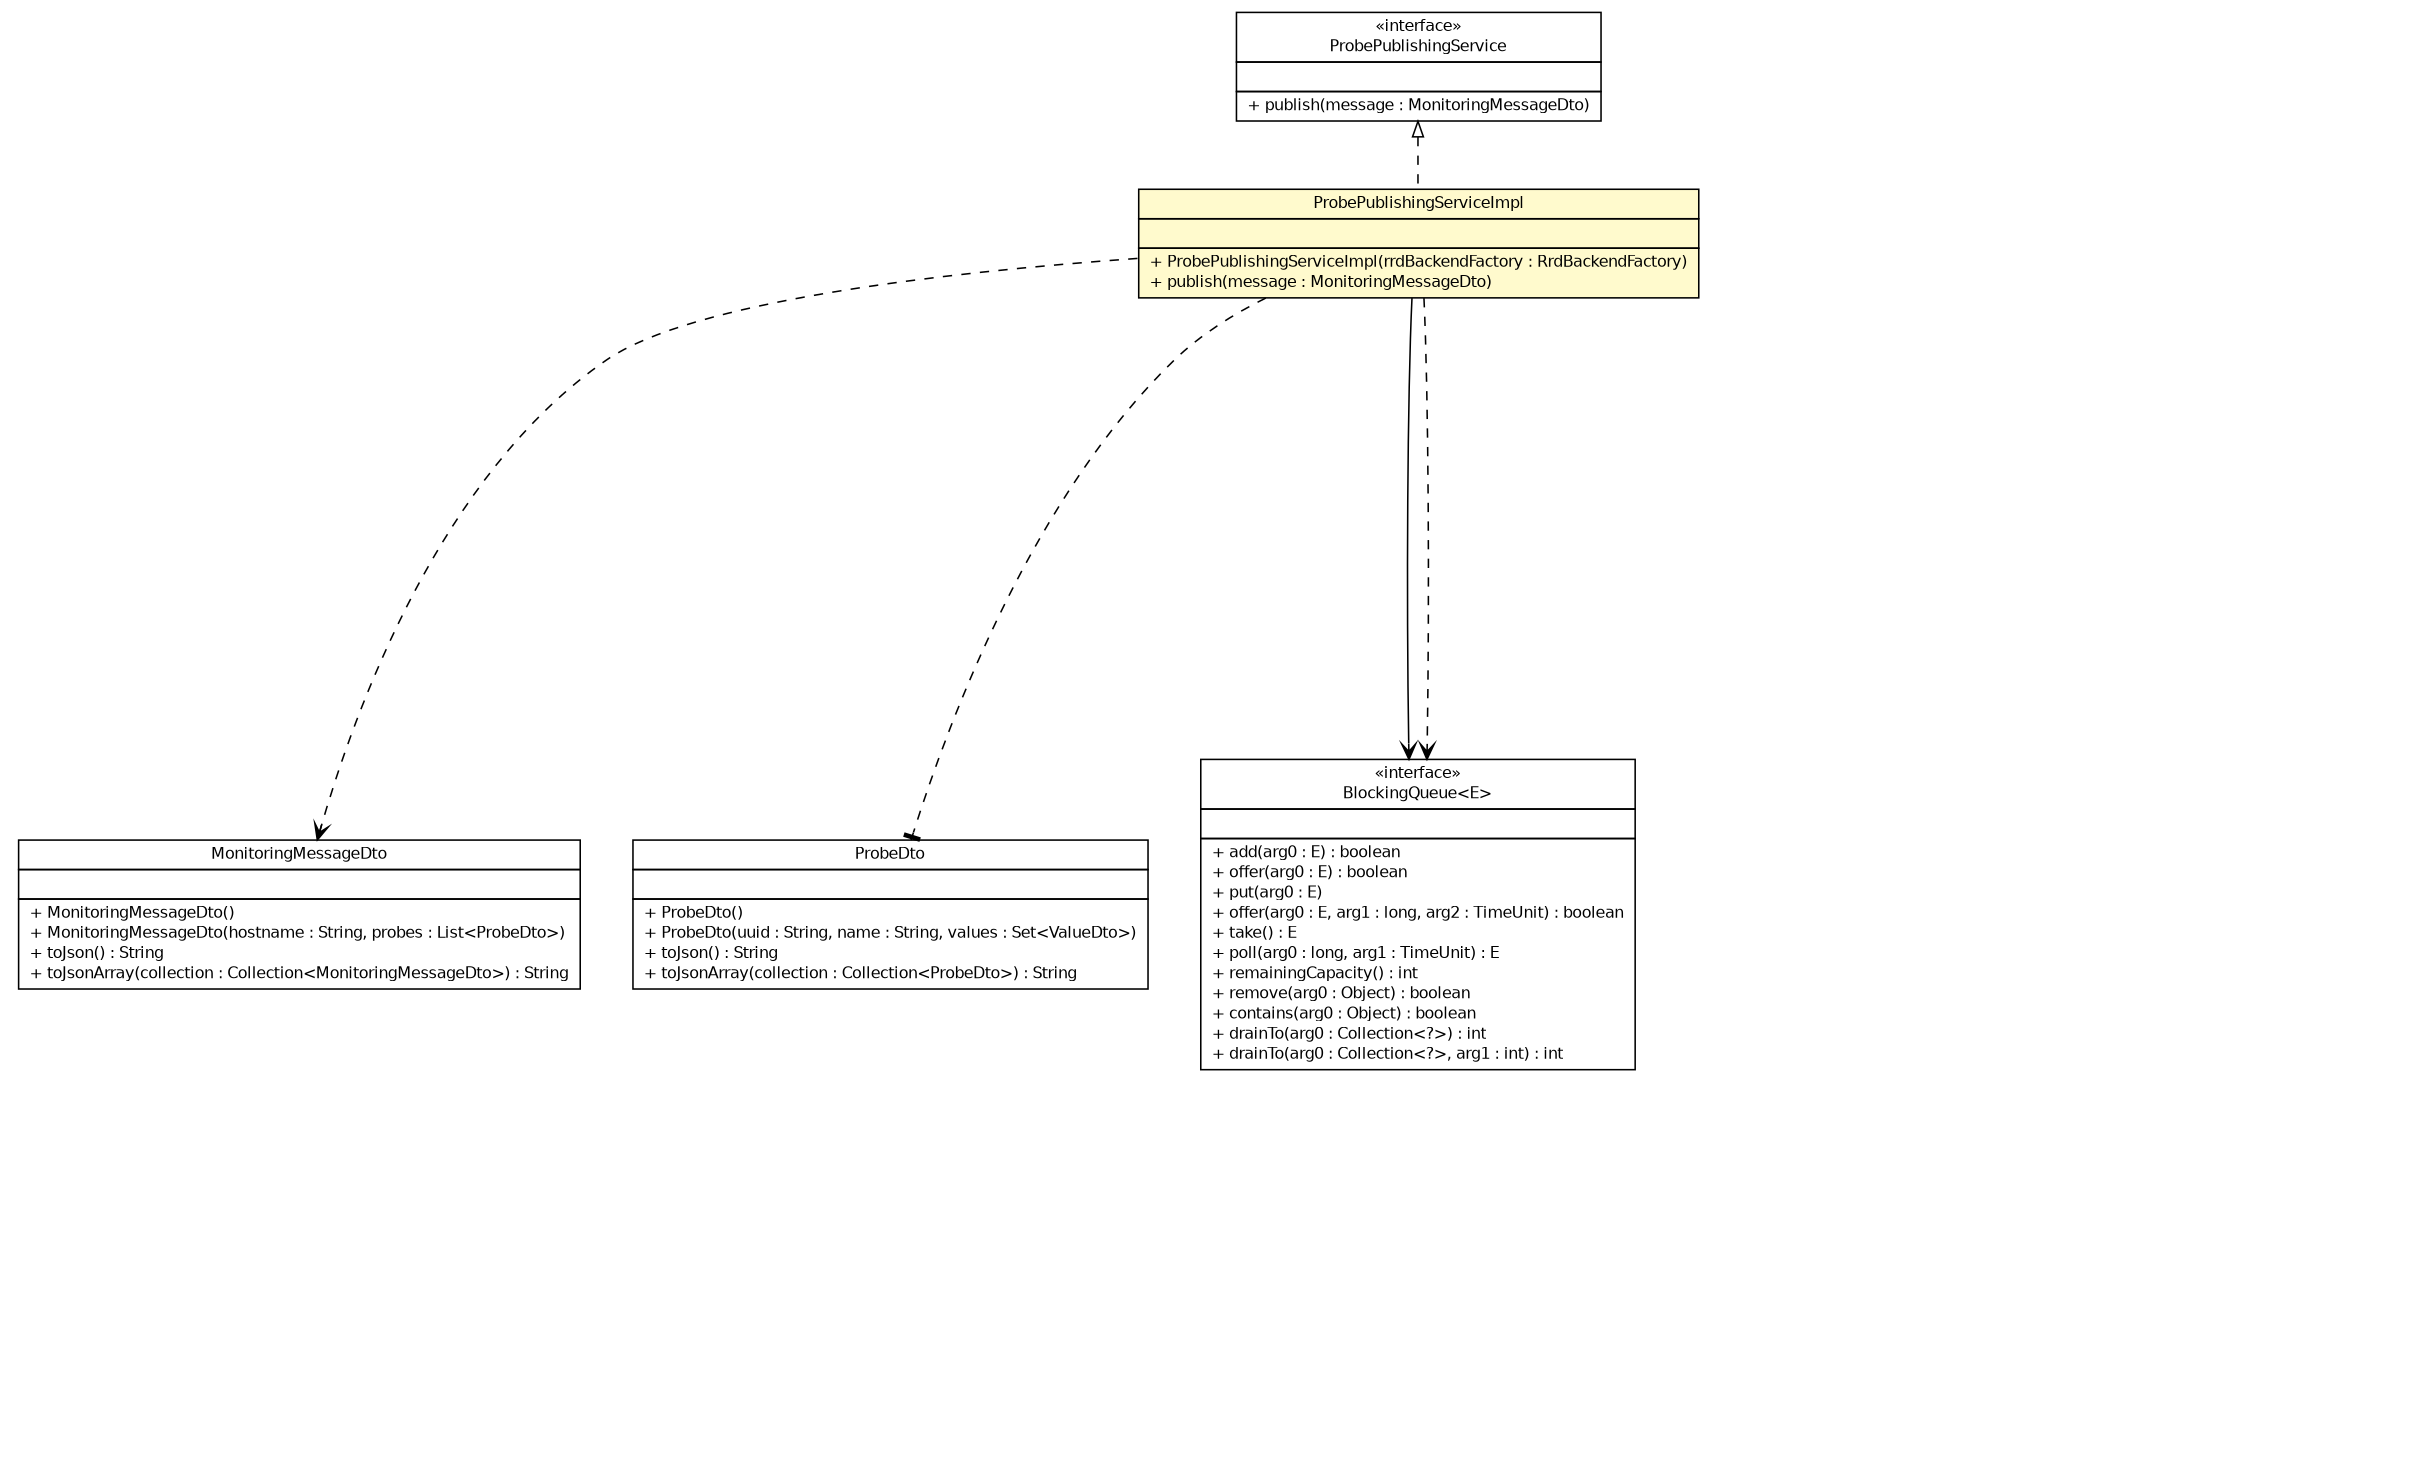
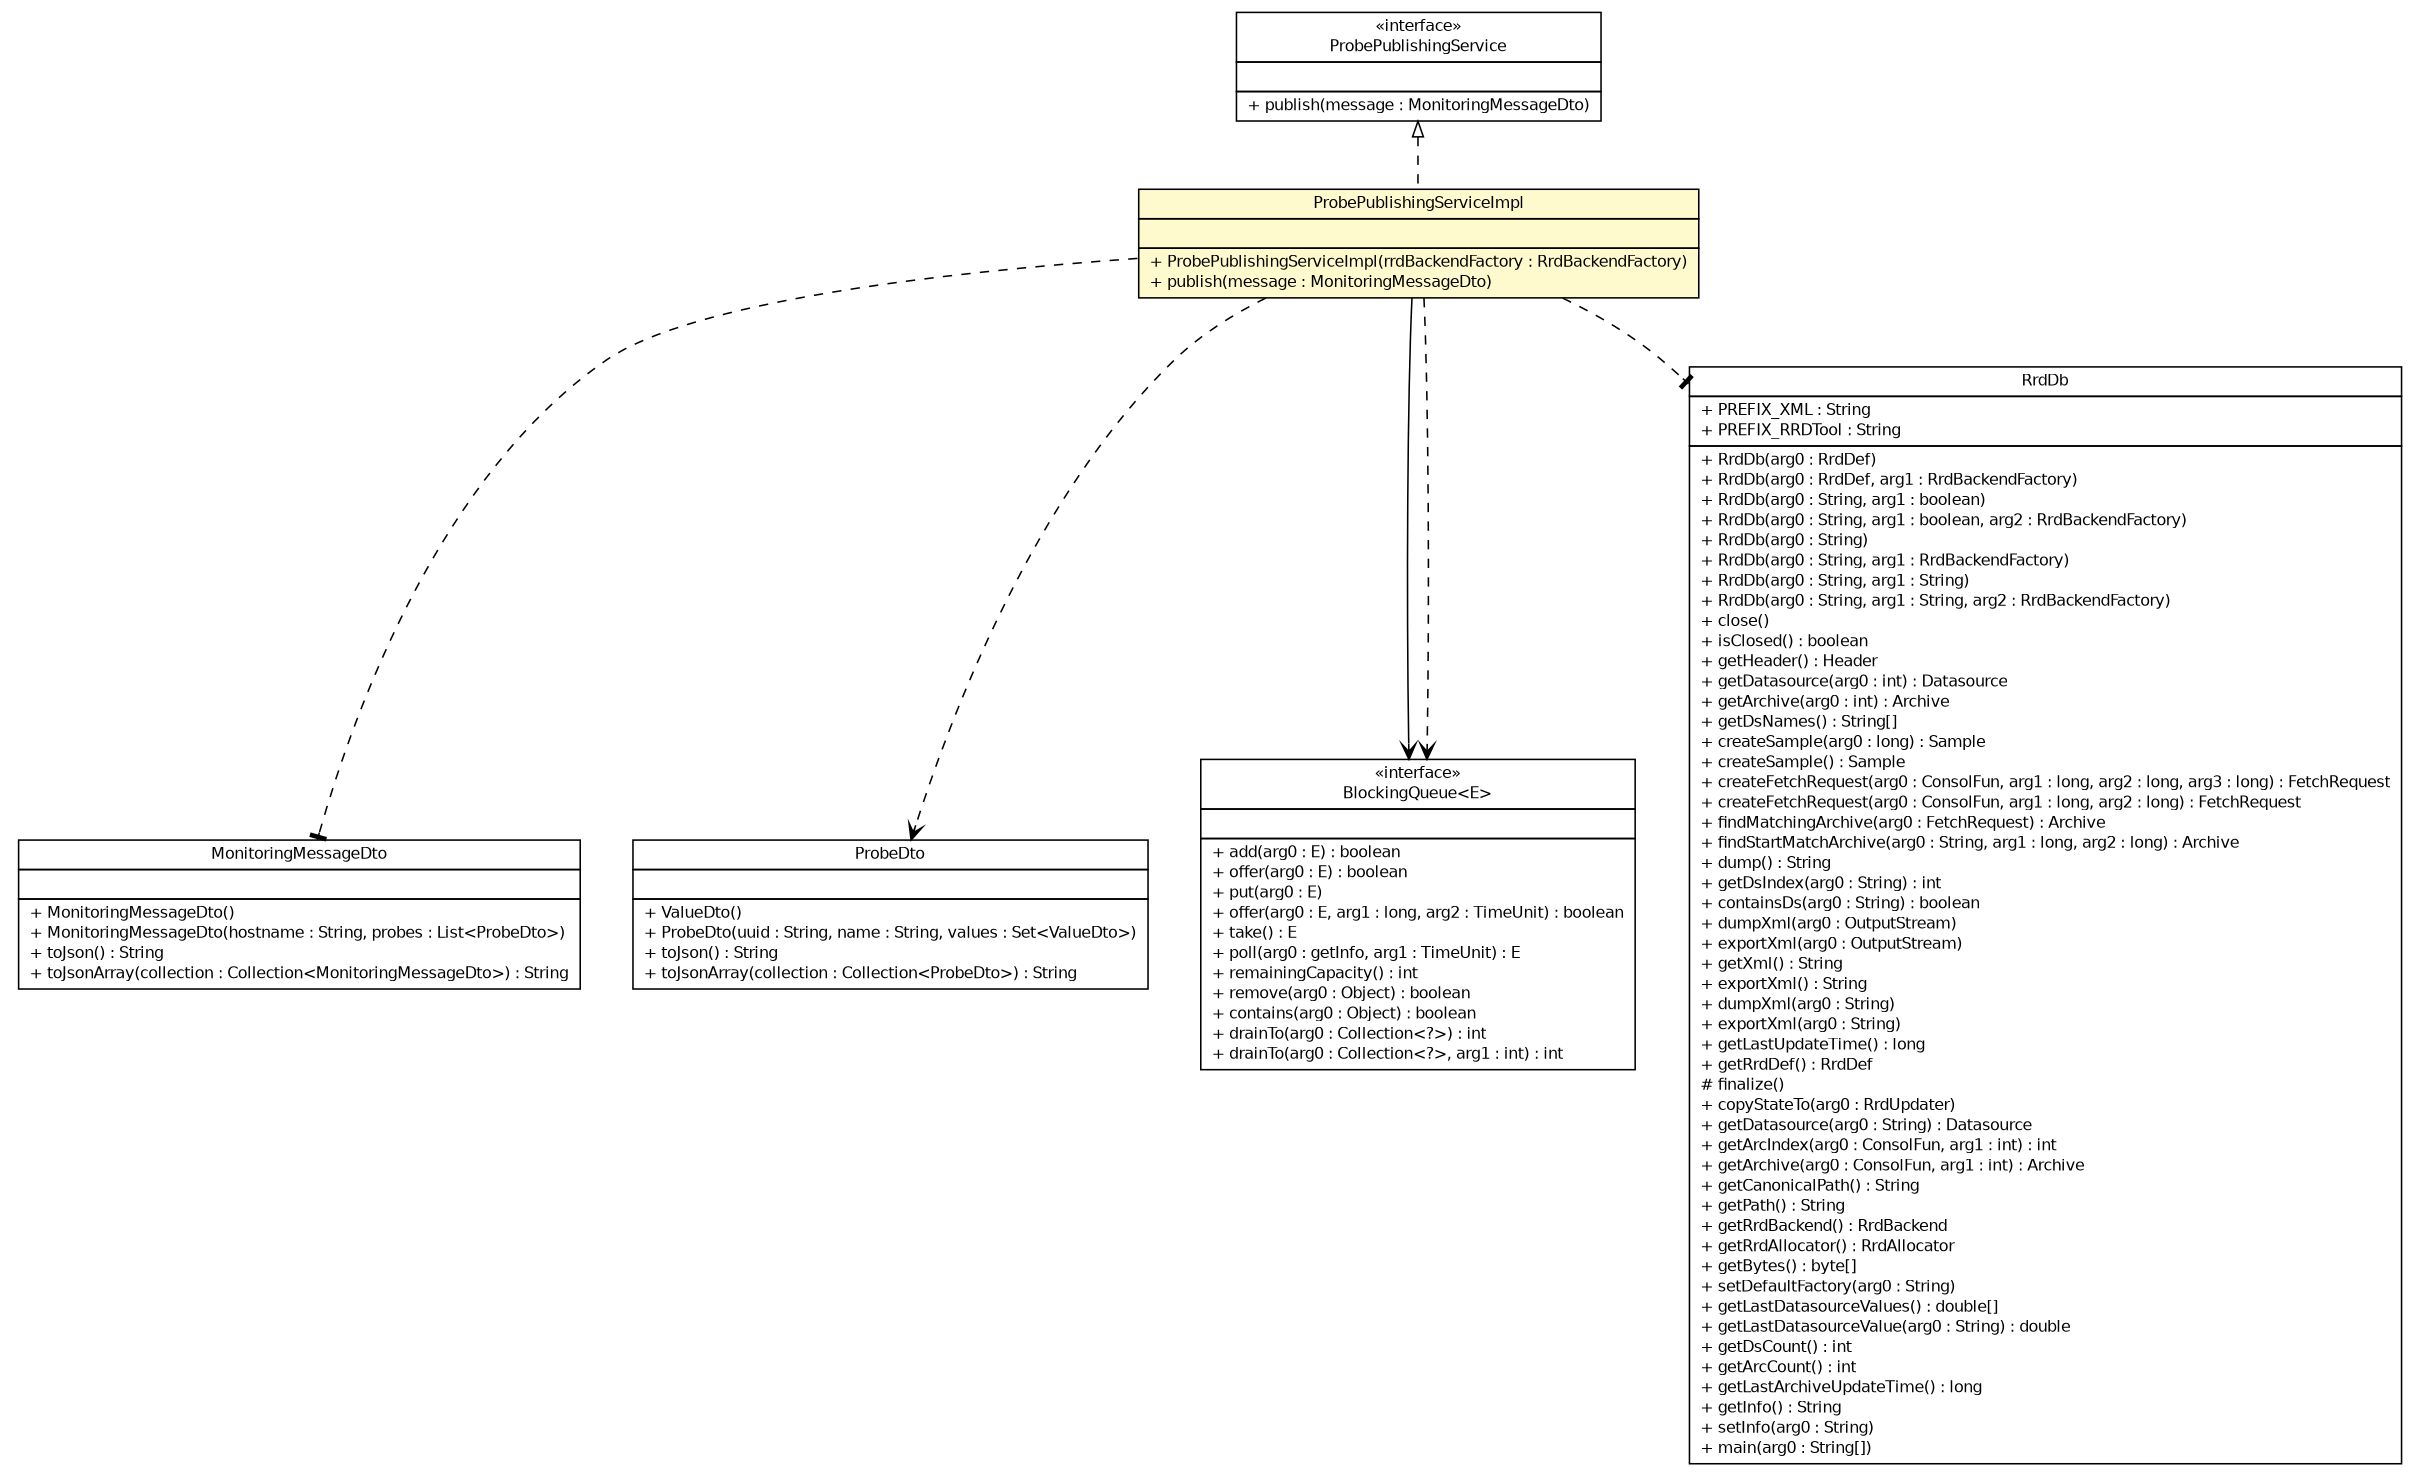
(599, 366) -> (599, 366)
(1044, 532) -> (1044, 532)
(693, 913) -> (693, 913)
none -> (2045, 915)
(1356, 953) -> (1366, 953)
